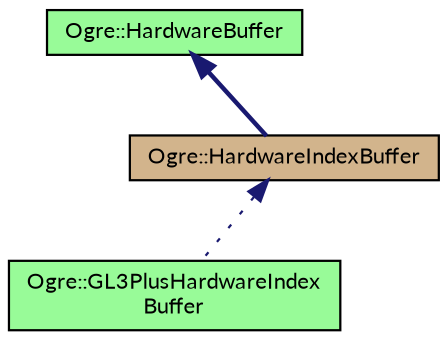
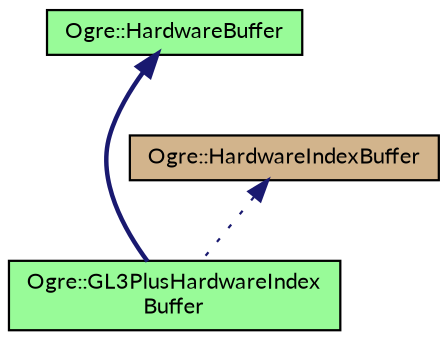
(237, 104) -> (107, 167)
